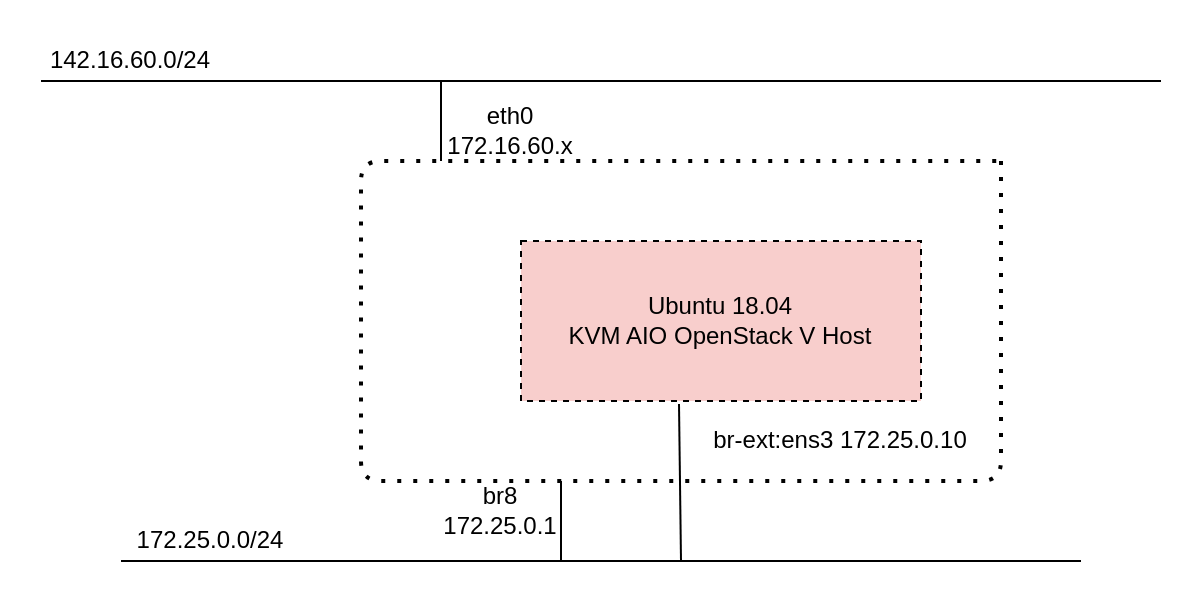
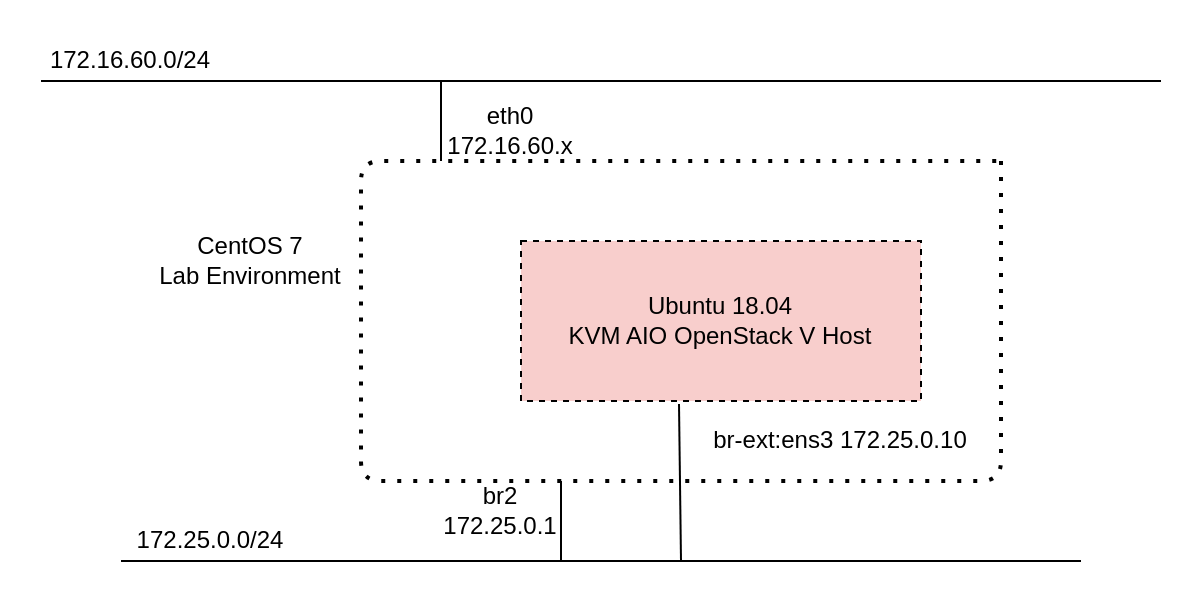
(131, 61) -> (131, 61)
none -> (251, 261)
(501, 511) -> (501, 511)
